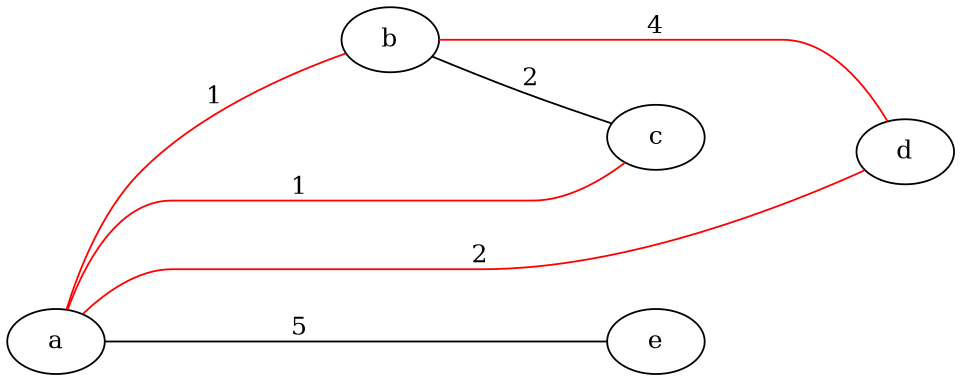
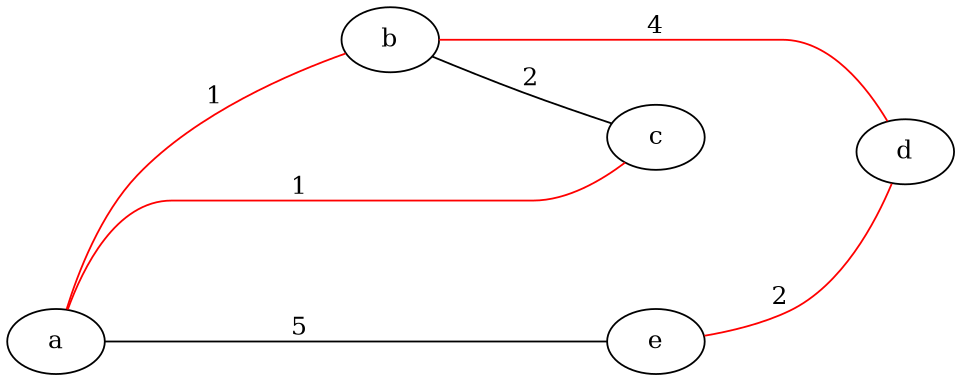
(475, 269) -> (821, 289)
